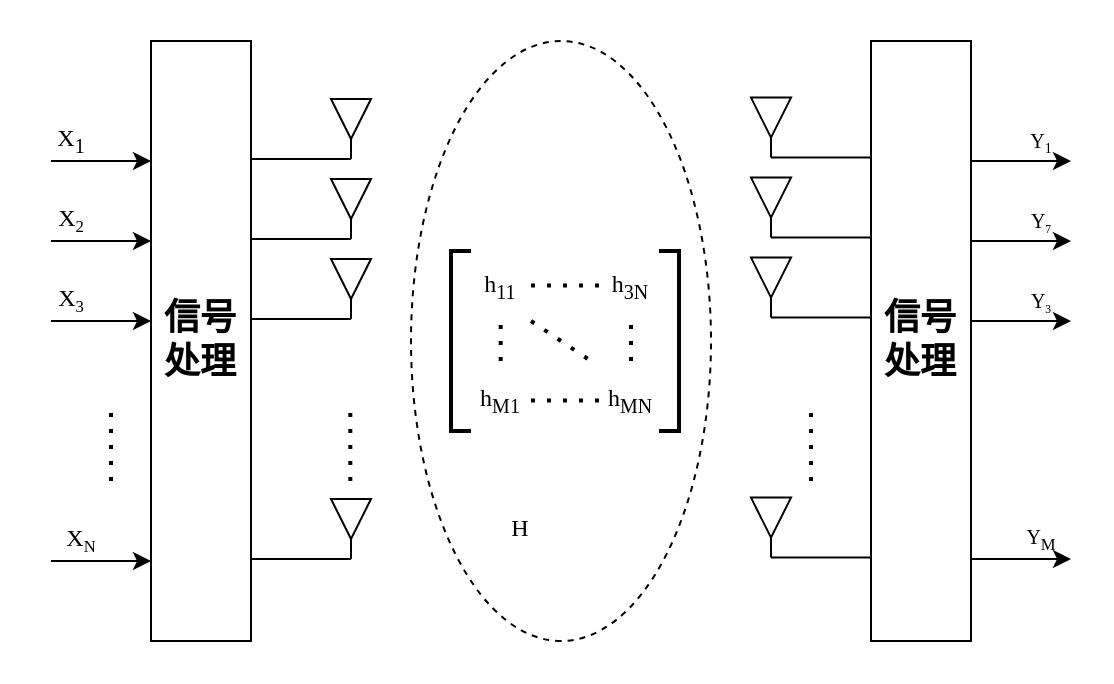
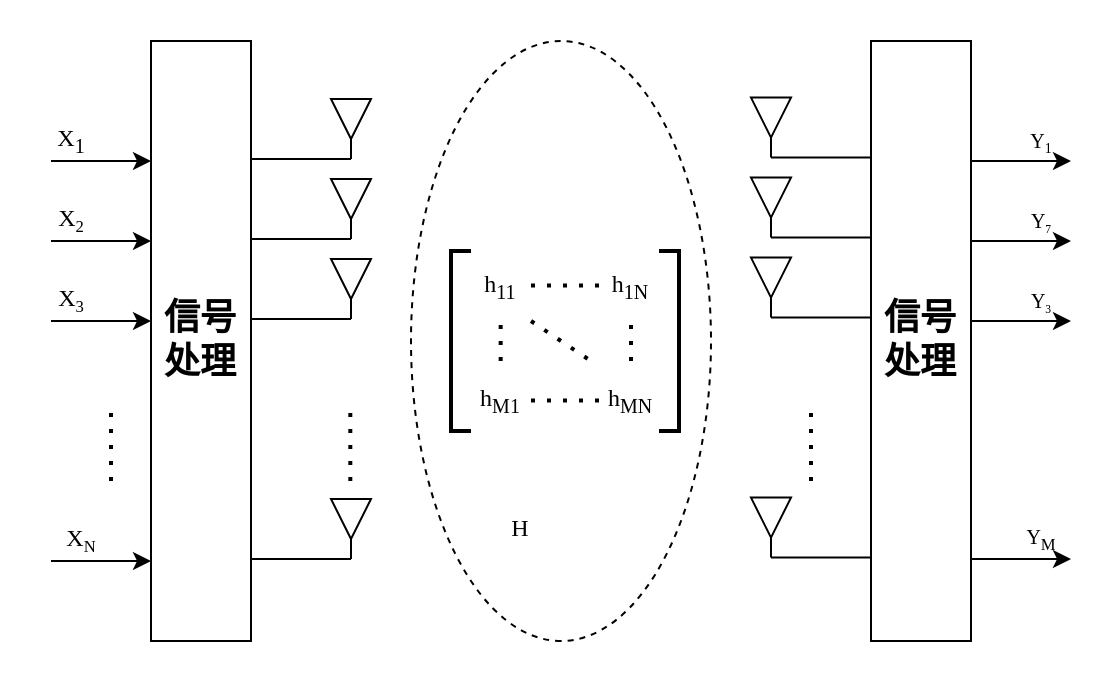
(631, 287) -> (631, 287)
